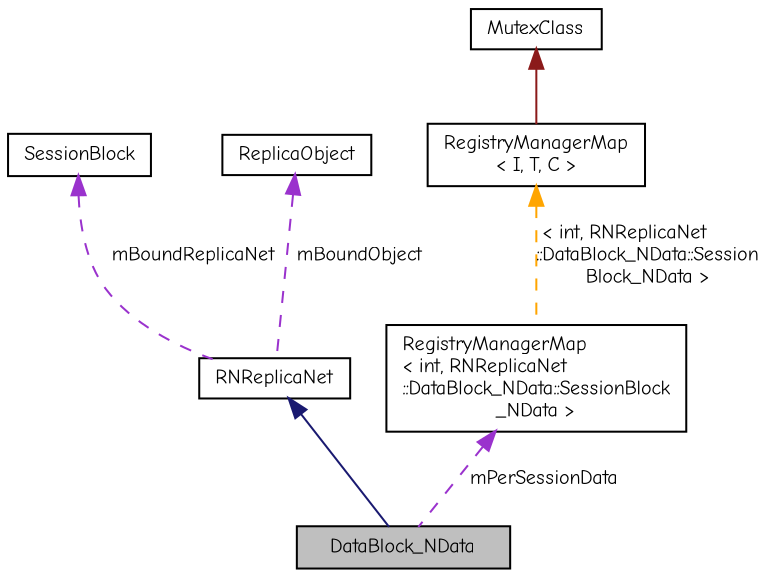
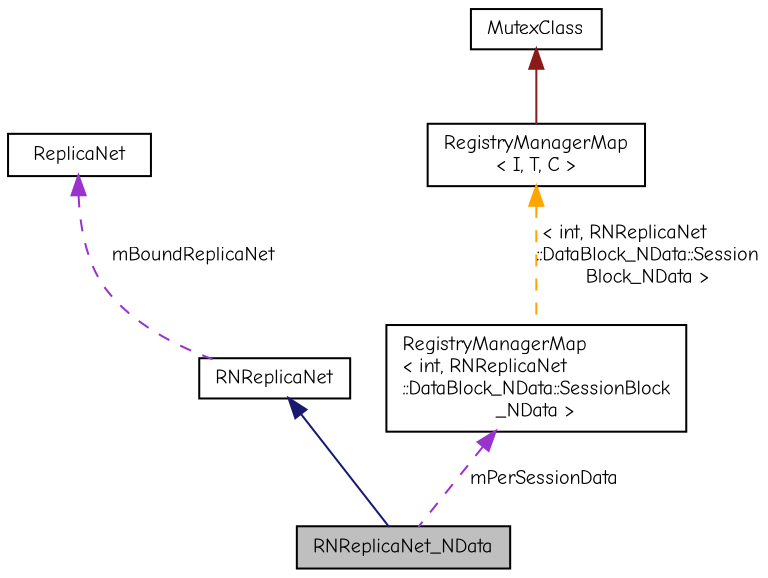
(79, 155) -> (79, 155)
(297, 155) -> none
(404, 547) -> (404, 547)
